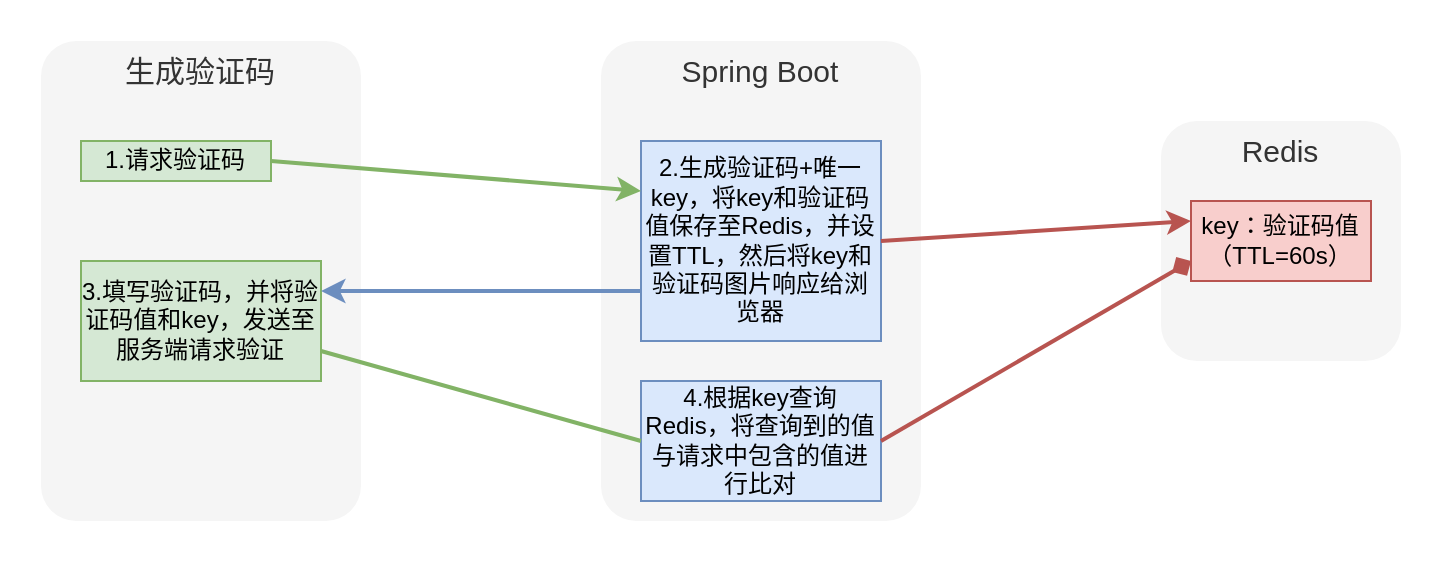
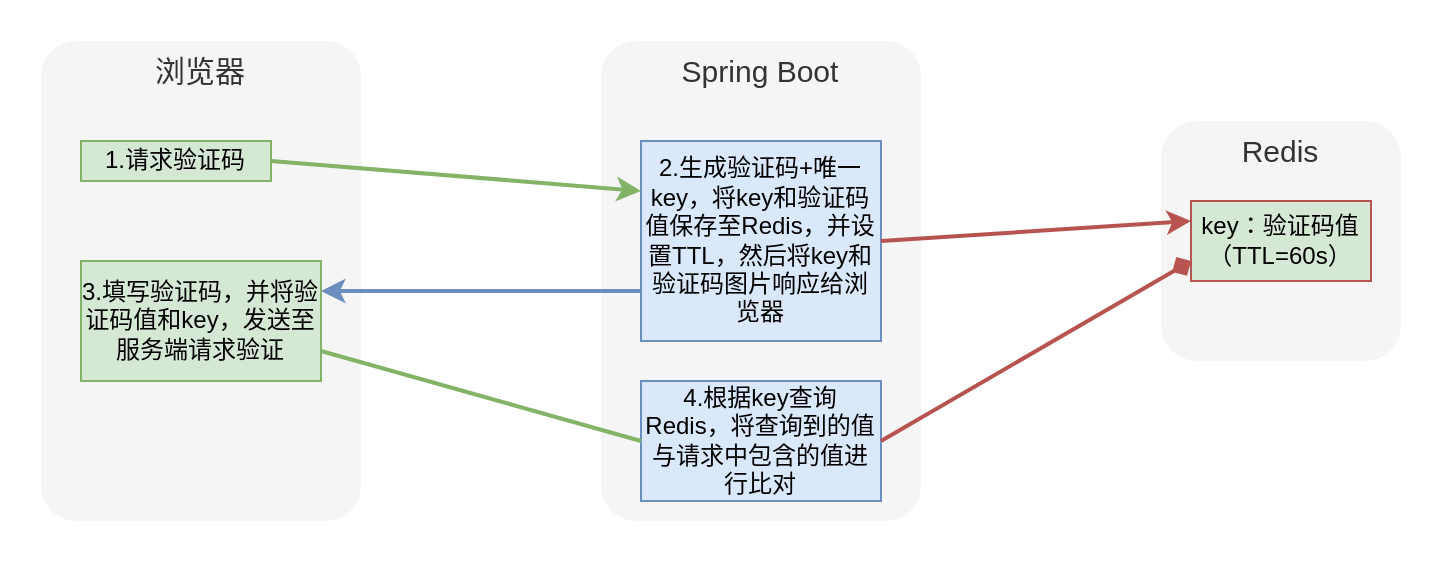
(201, 73) -> (201, 73)
(1281, 241) -> (1281, 241)
